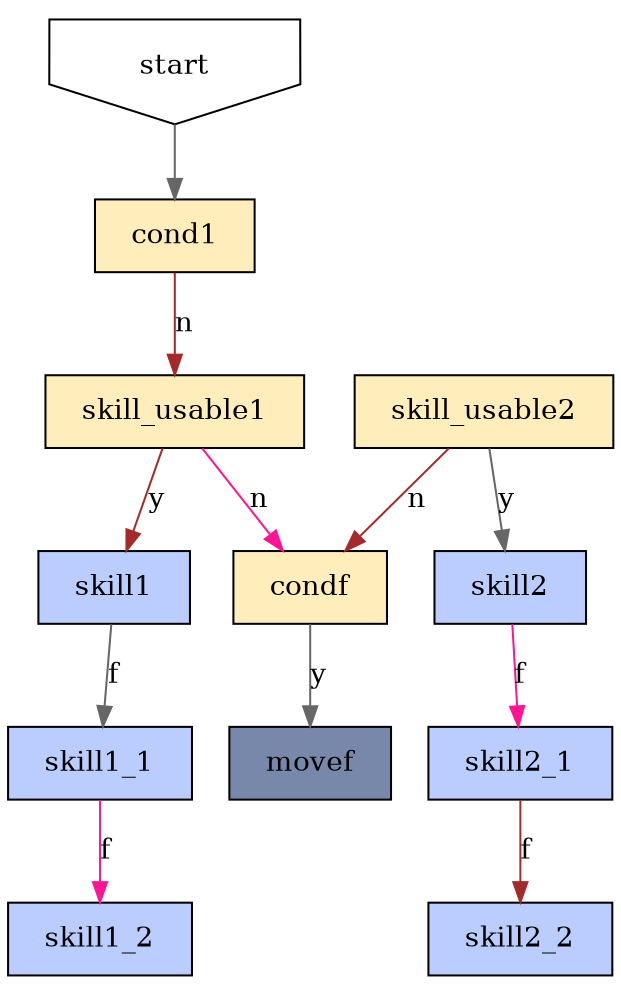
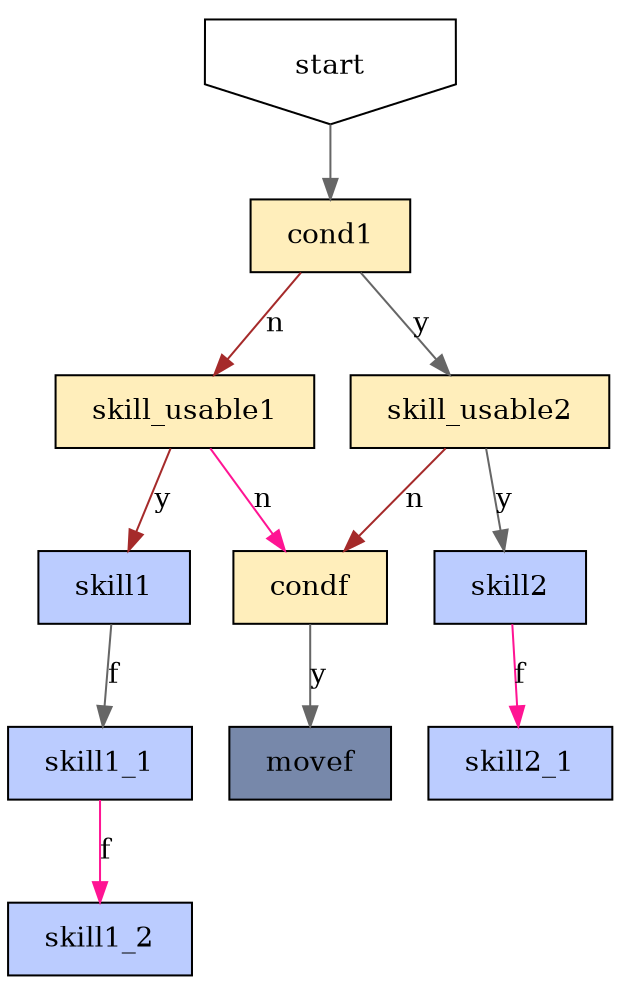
none -> (398, 316)
(520, 939) -> none
